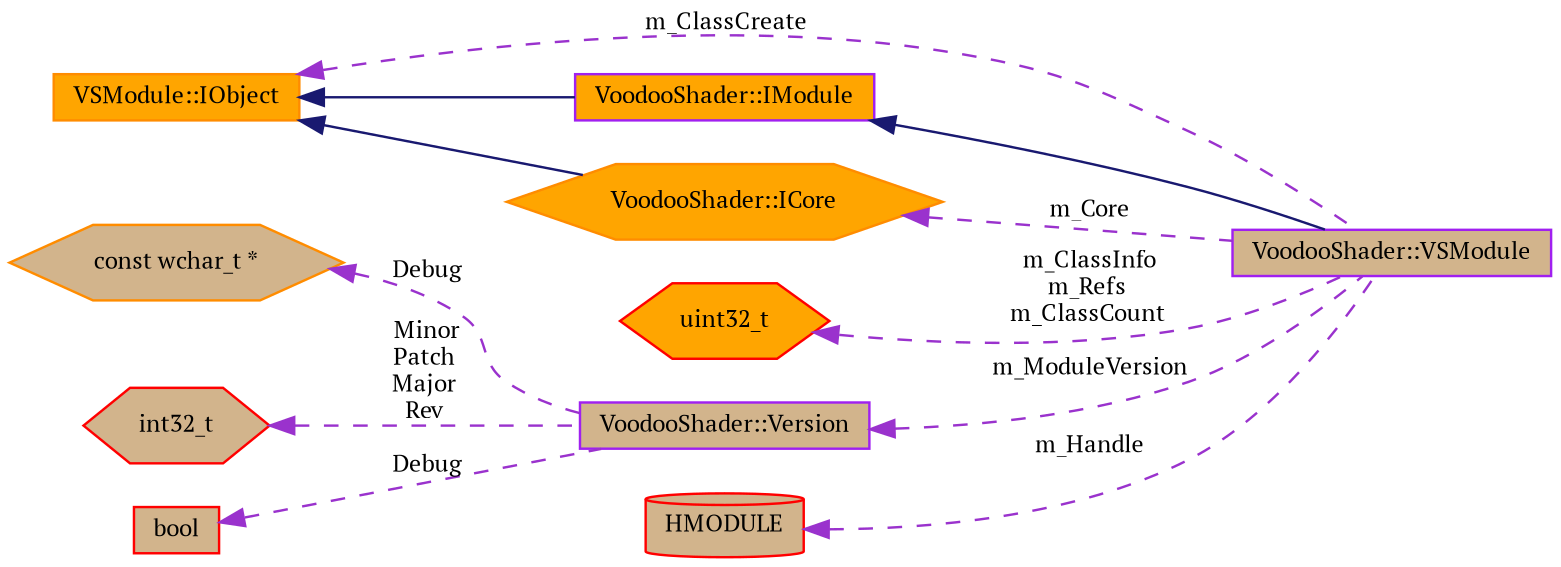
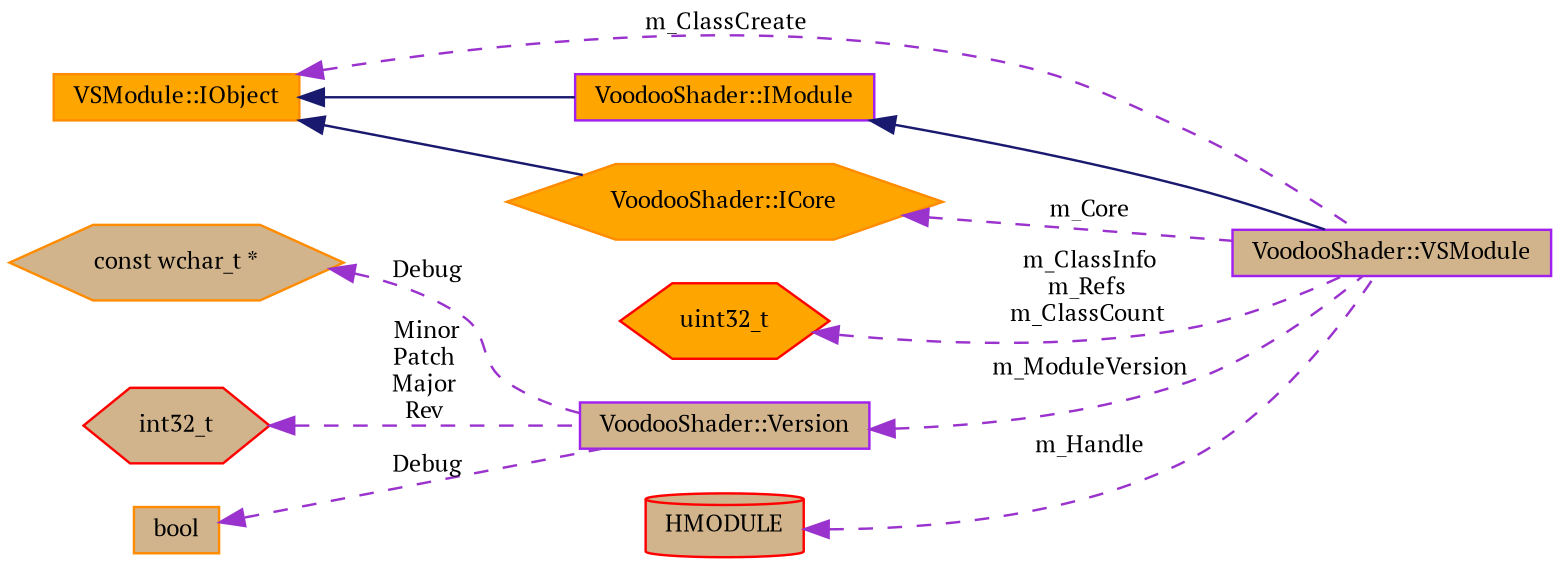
(177, 530) -> (177, 530)
